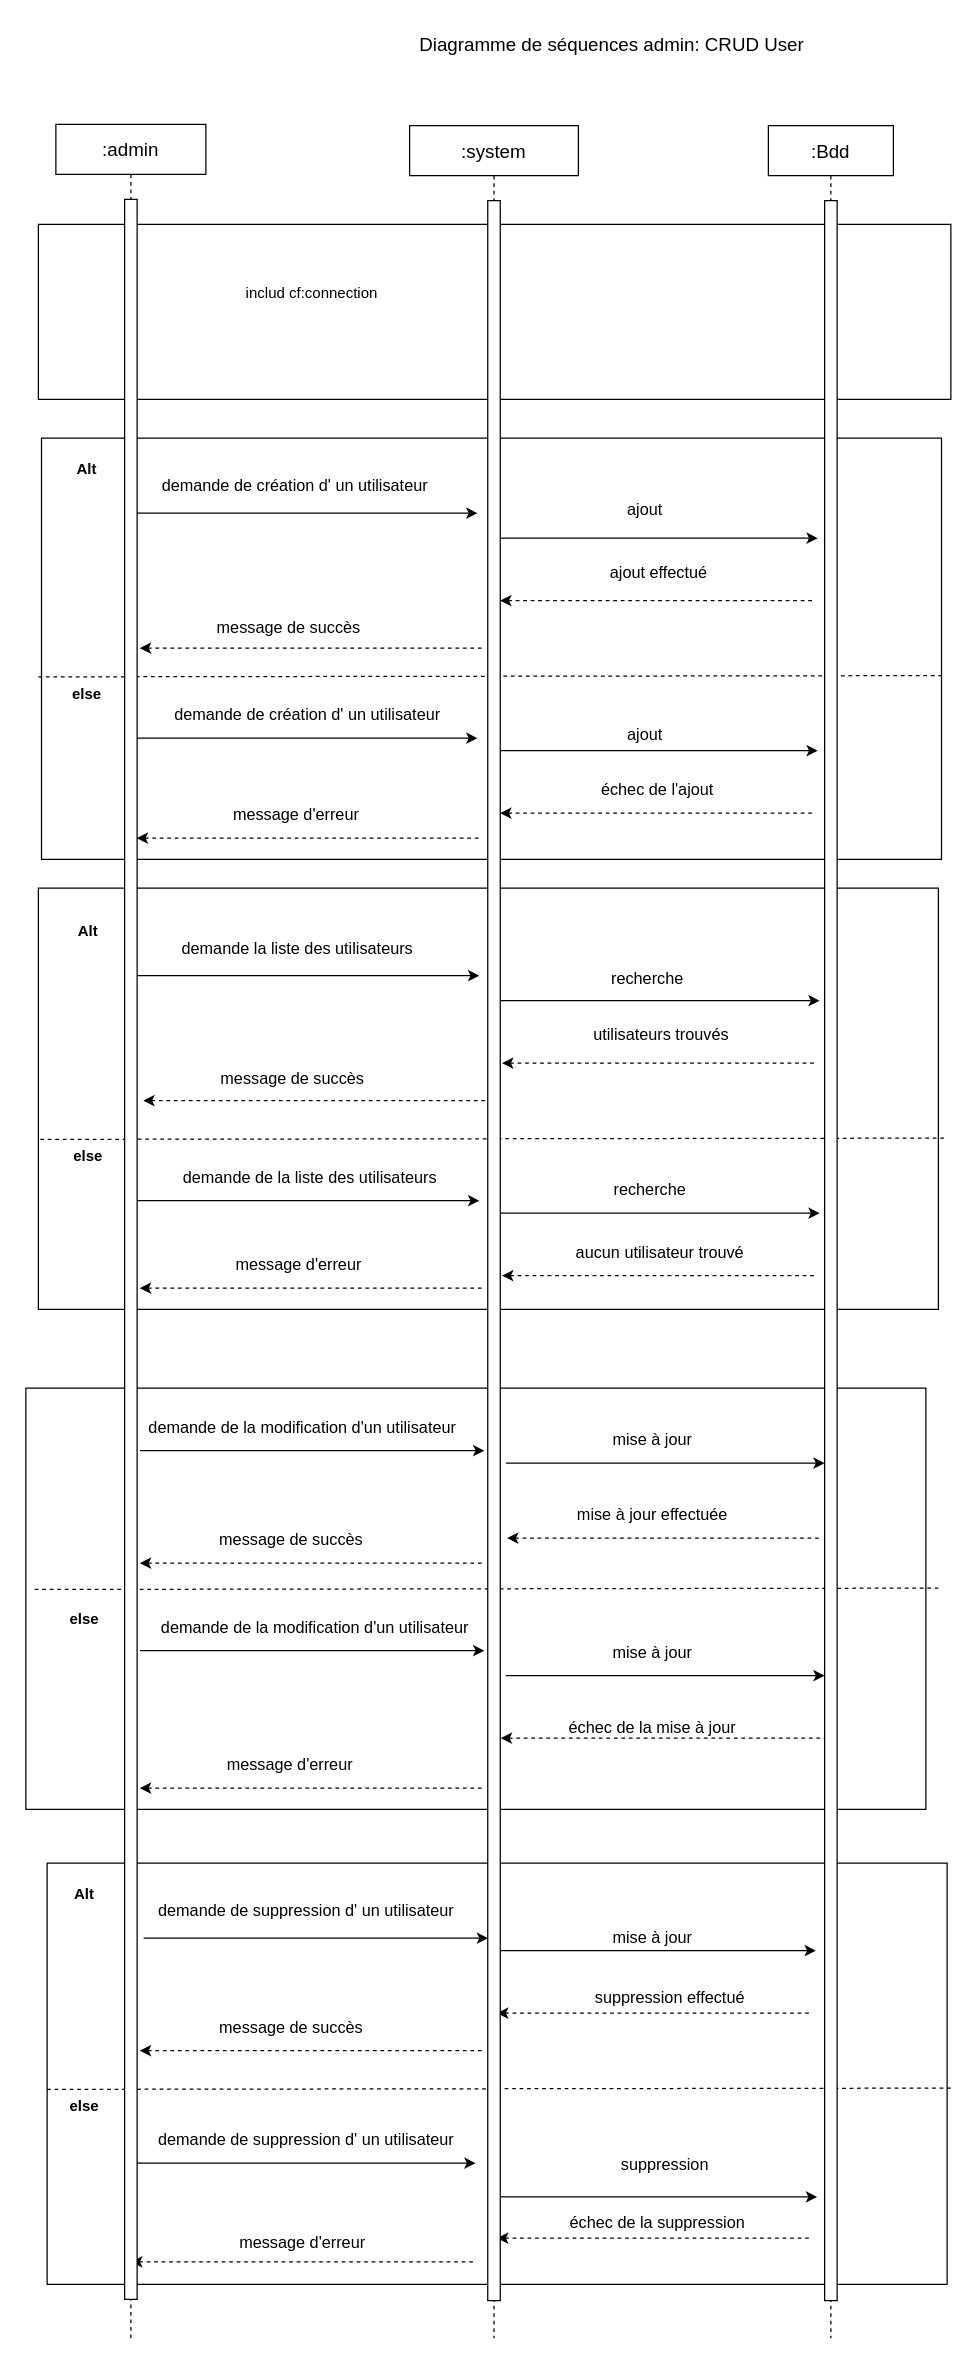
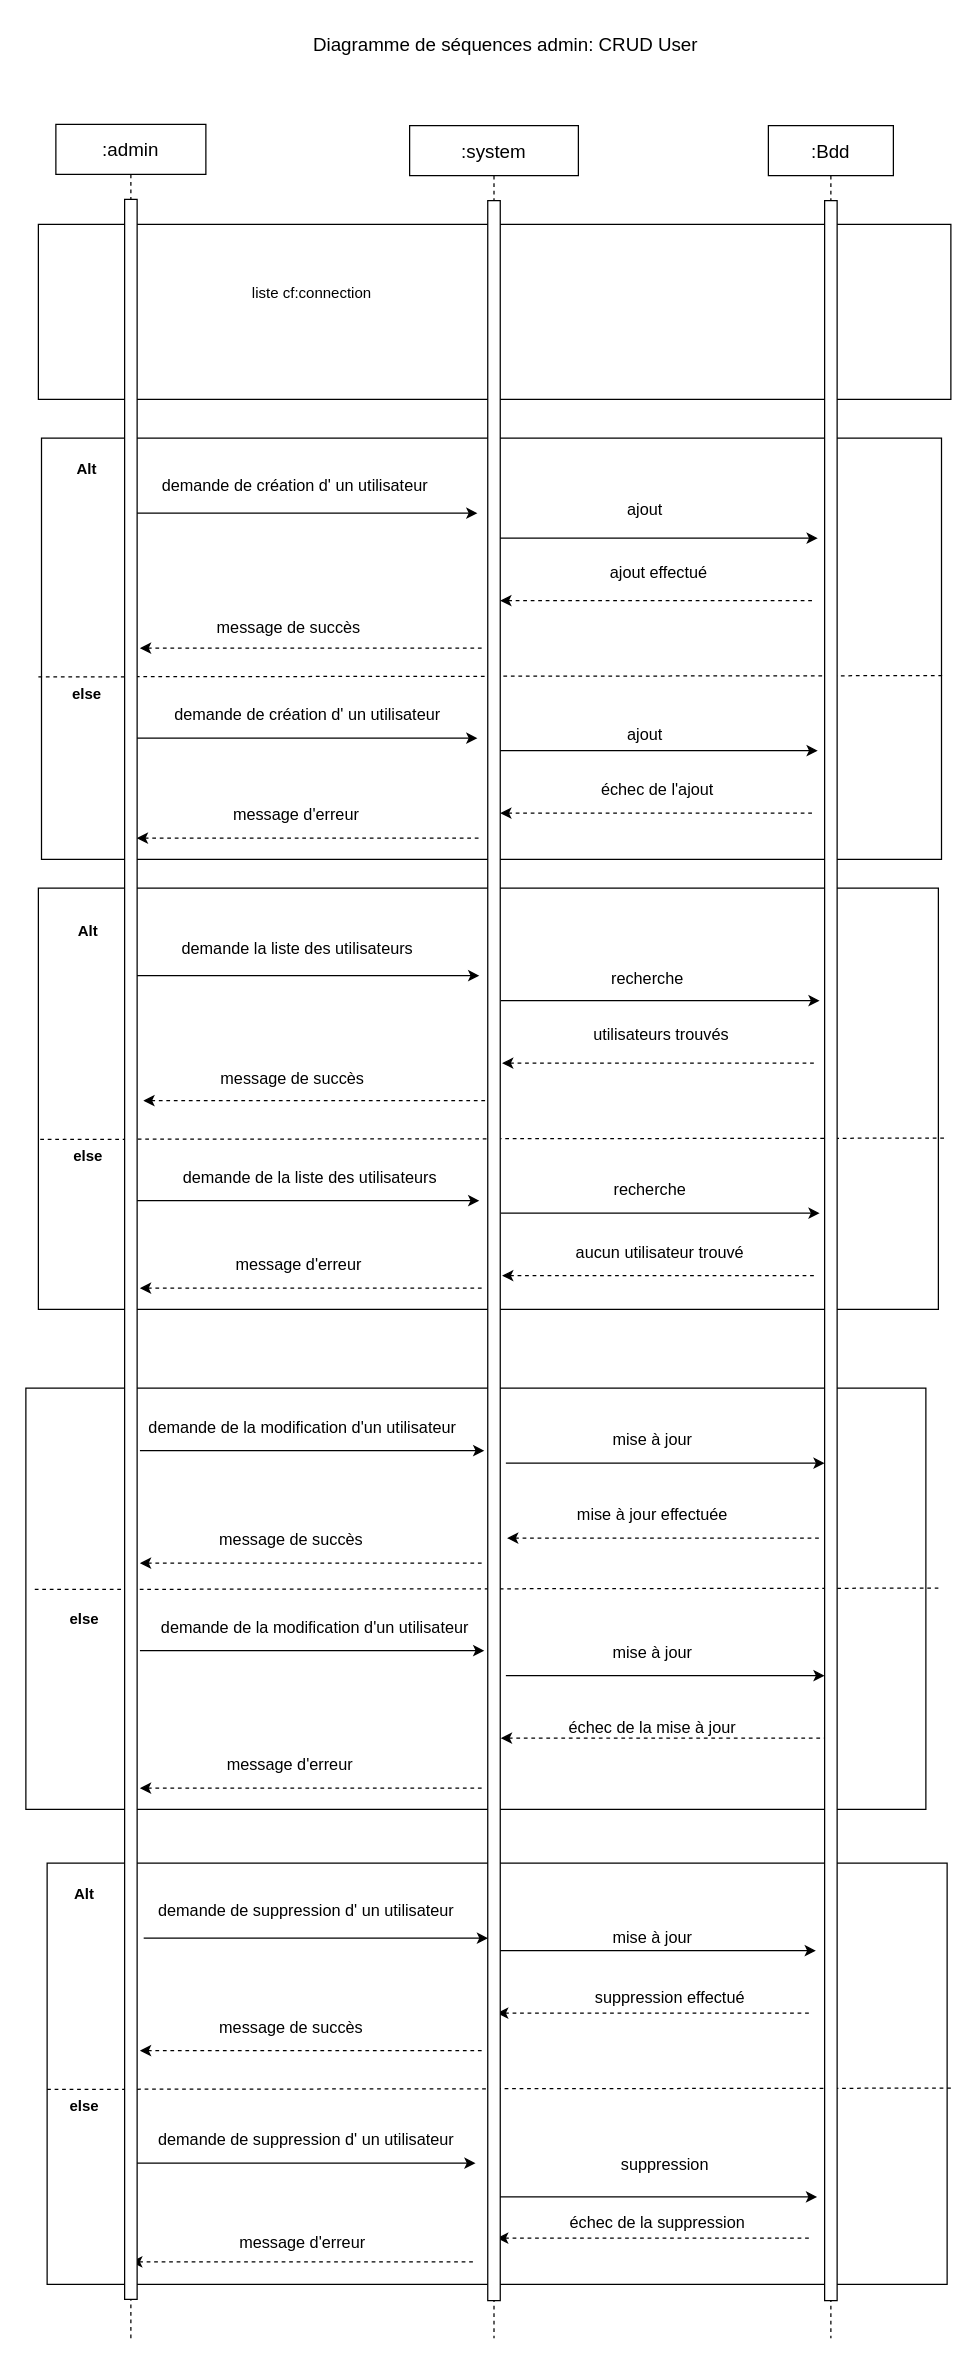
(612, 44) -> (506, 44)
(312, 293) -> (312, 293)
